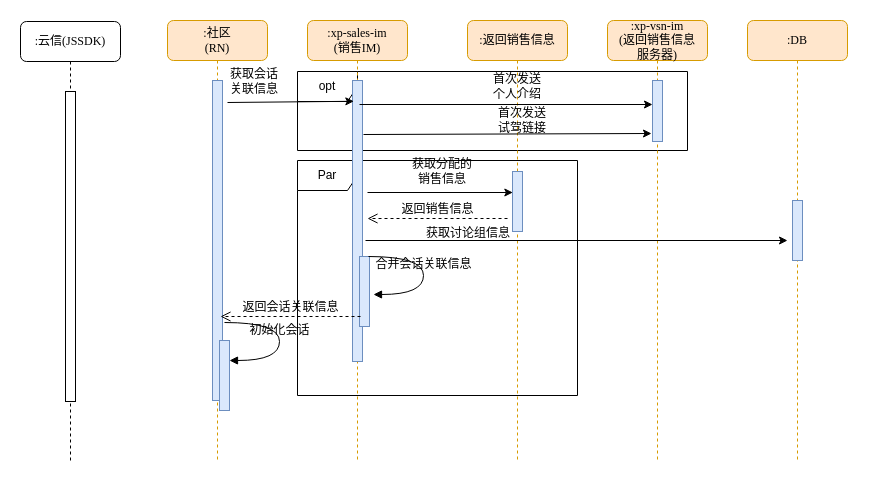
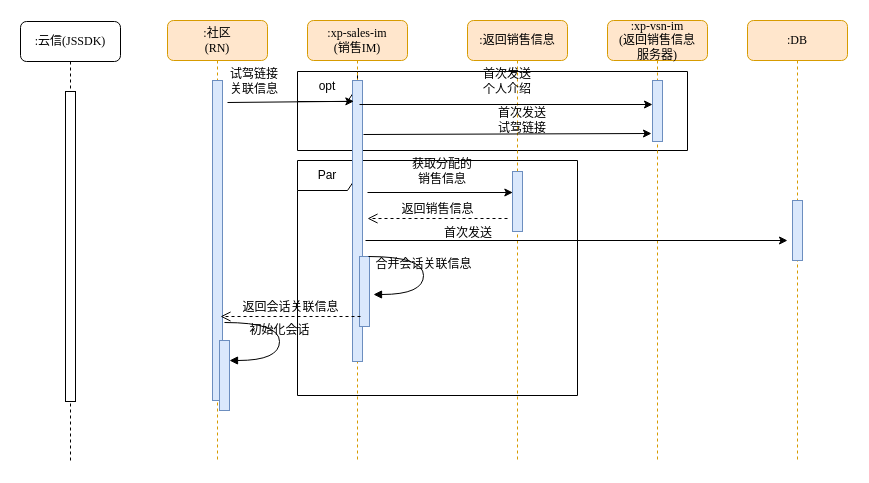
(255, 82) -> (255, 82)
(518, 87) -> (508, 82)
(469, 234) -> (469, 234)
